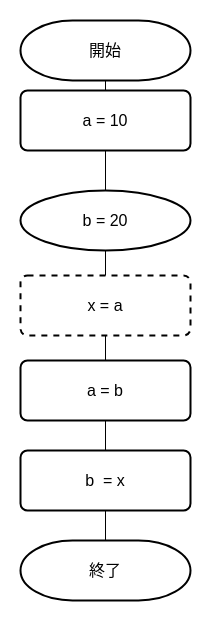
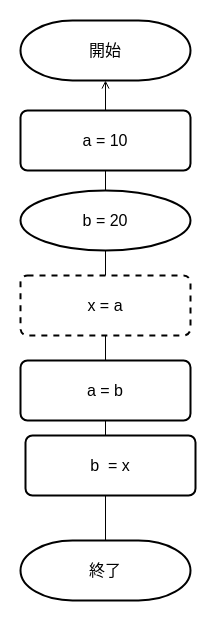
(106, 104) -> (106, 104)
(106, 121) -> (106, 141)
(106, 481) -> (111, 466)
